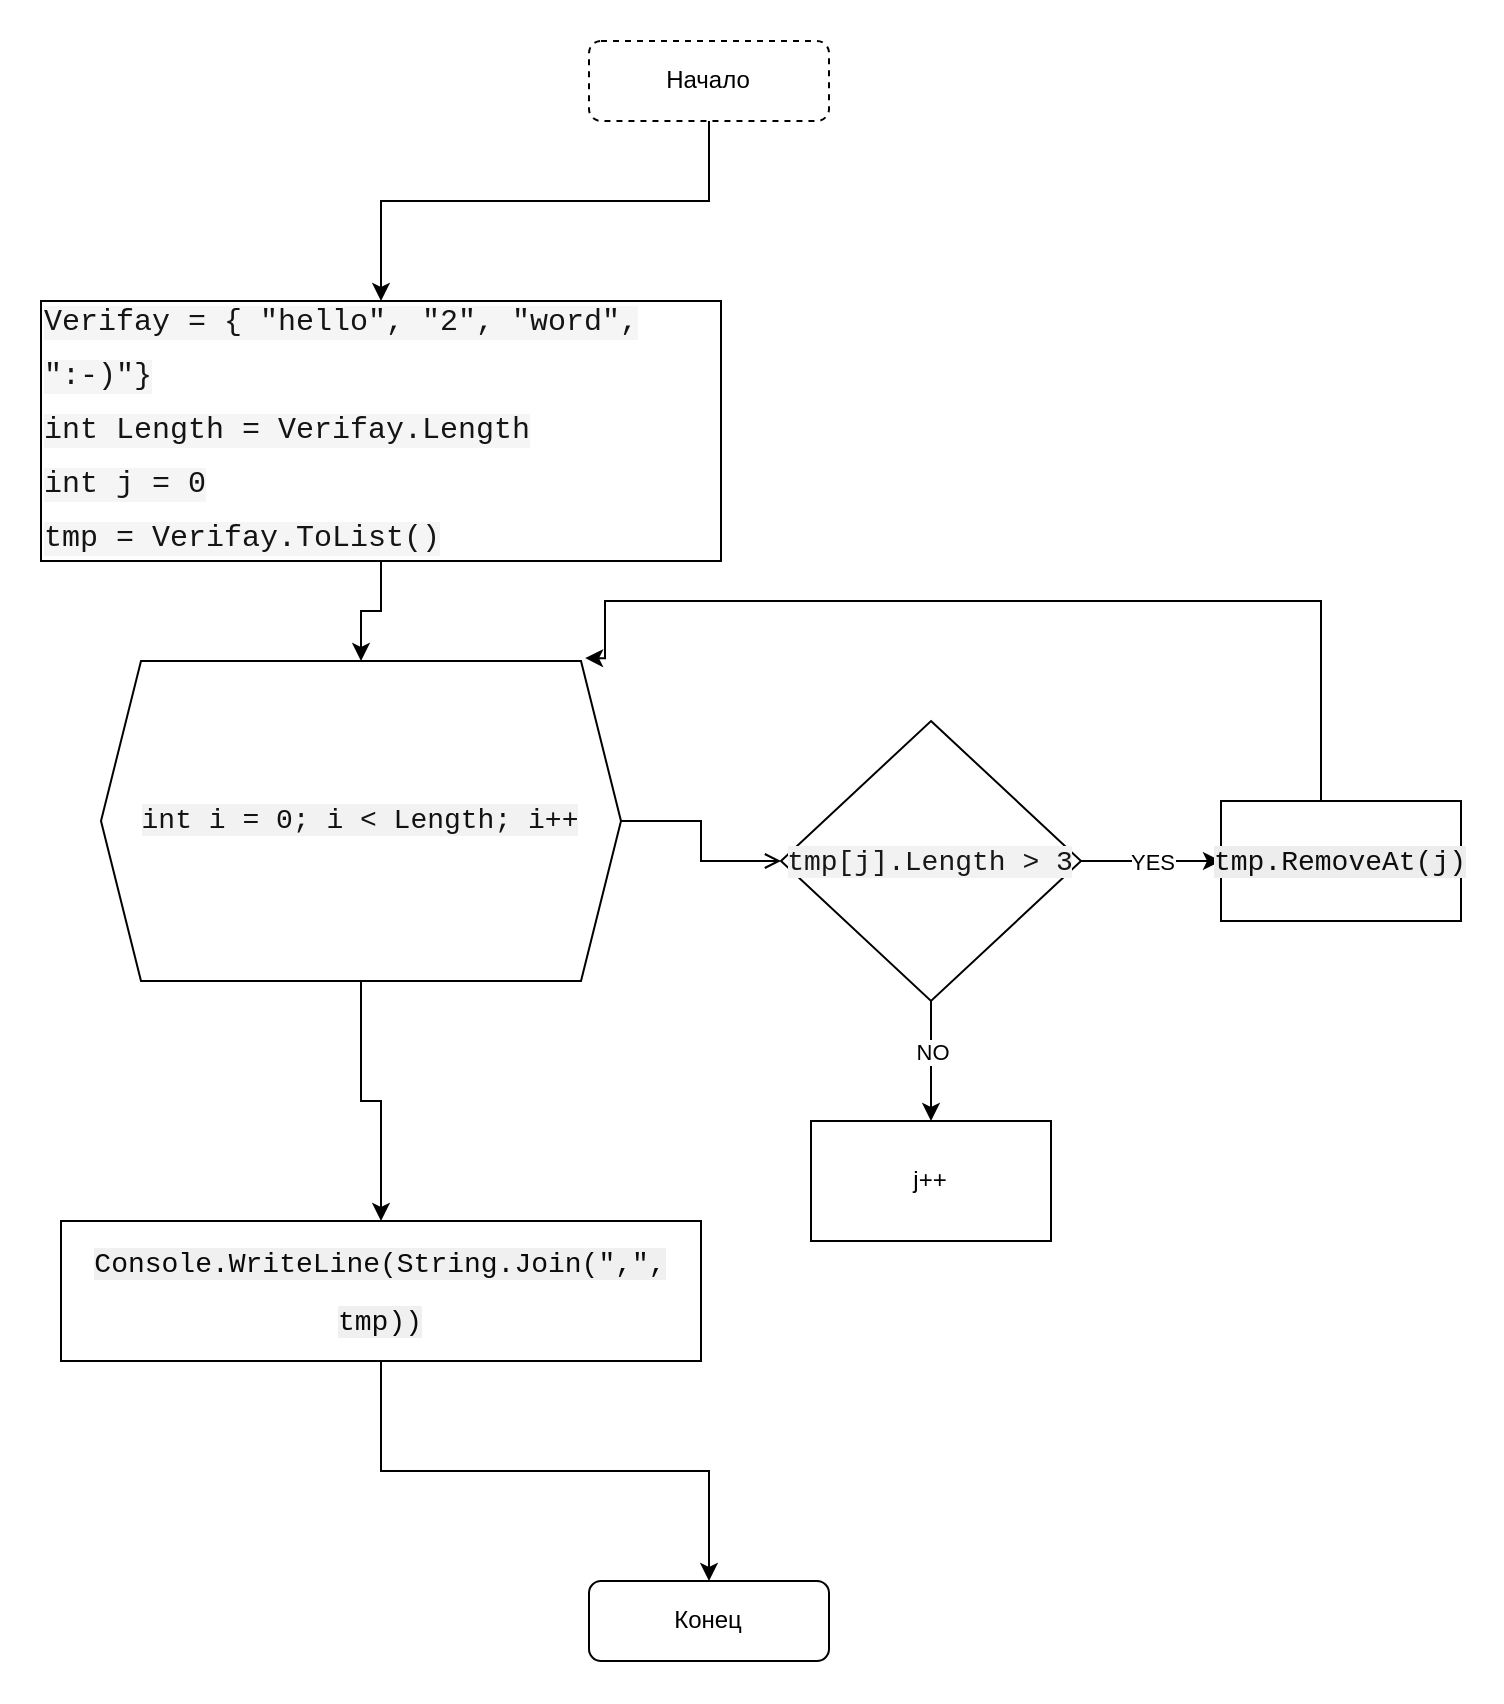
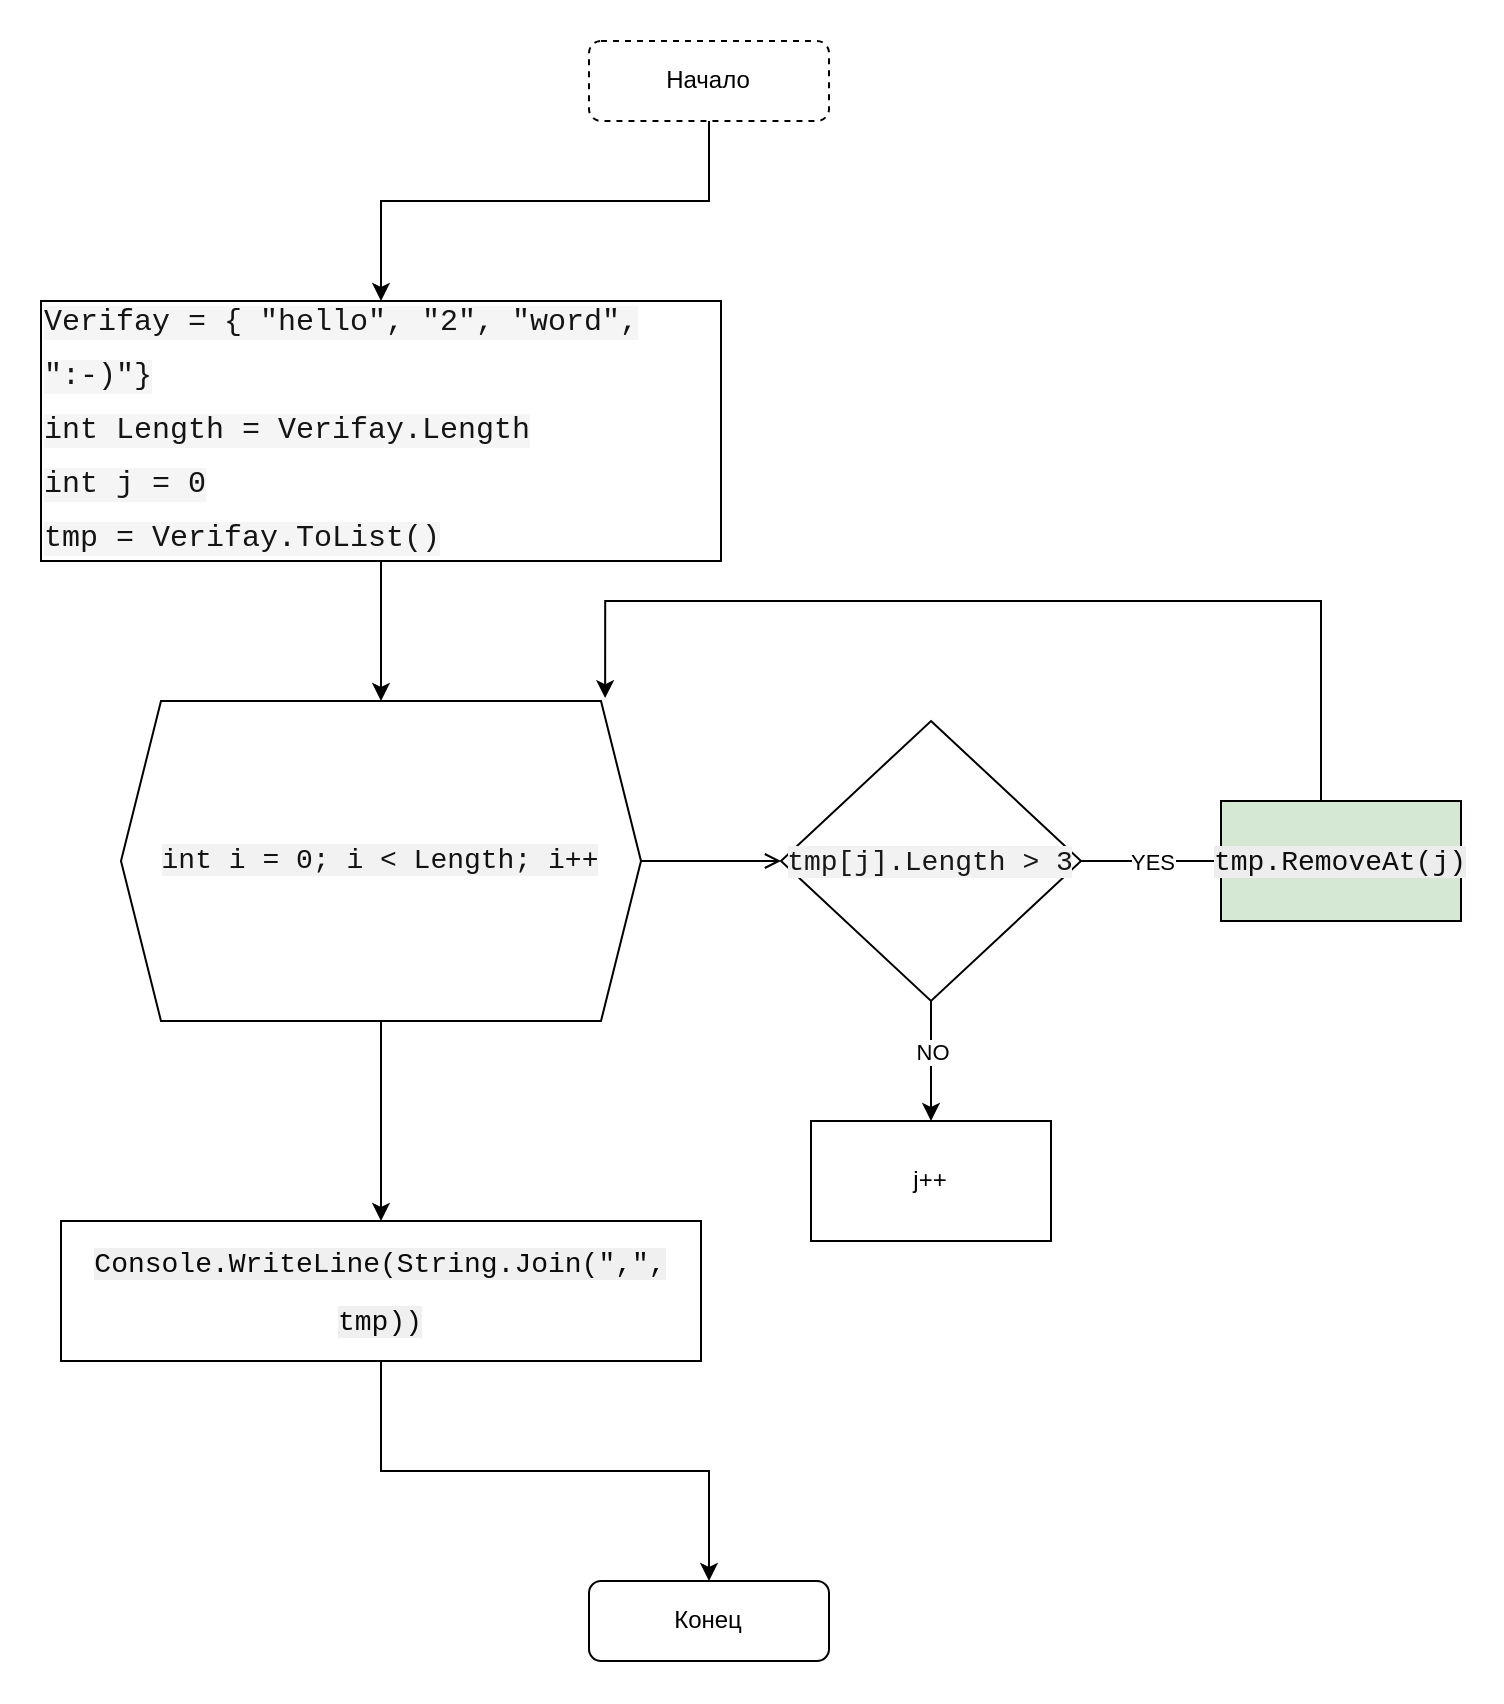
(361, 821) -> (381, 861)
(1206, 861) -> (1209, 861)
(1341, 861) -> (1341, 861)
